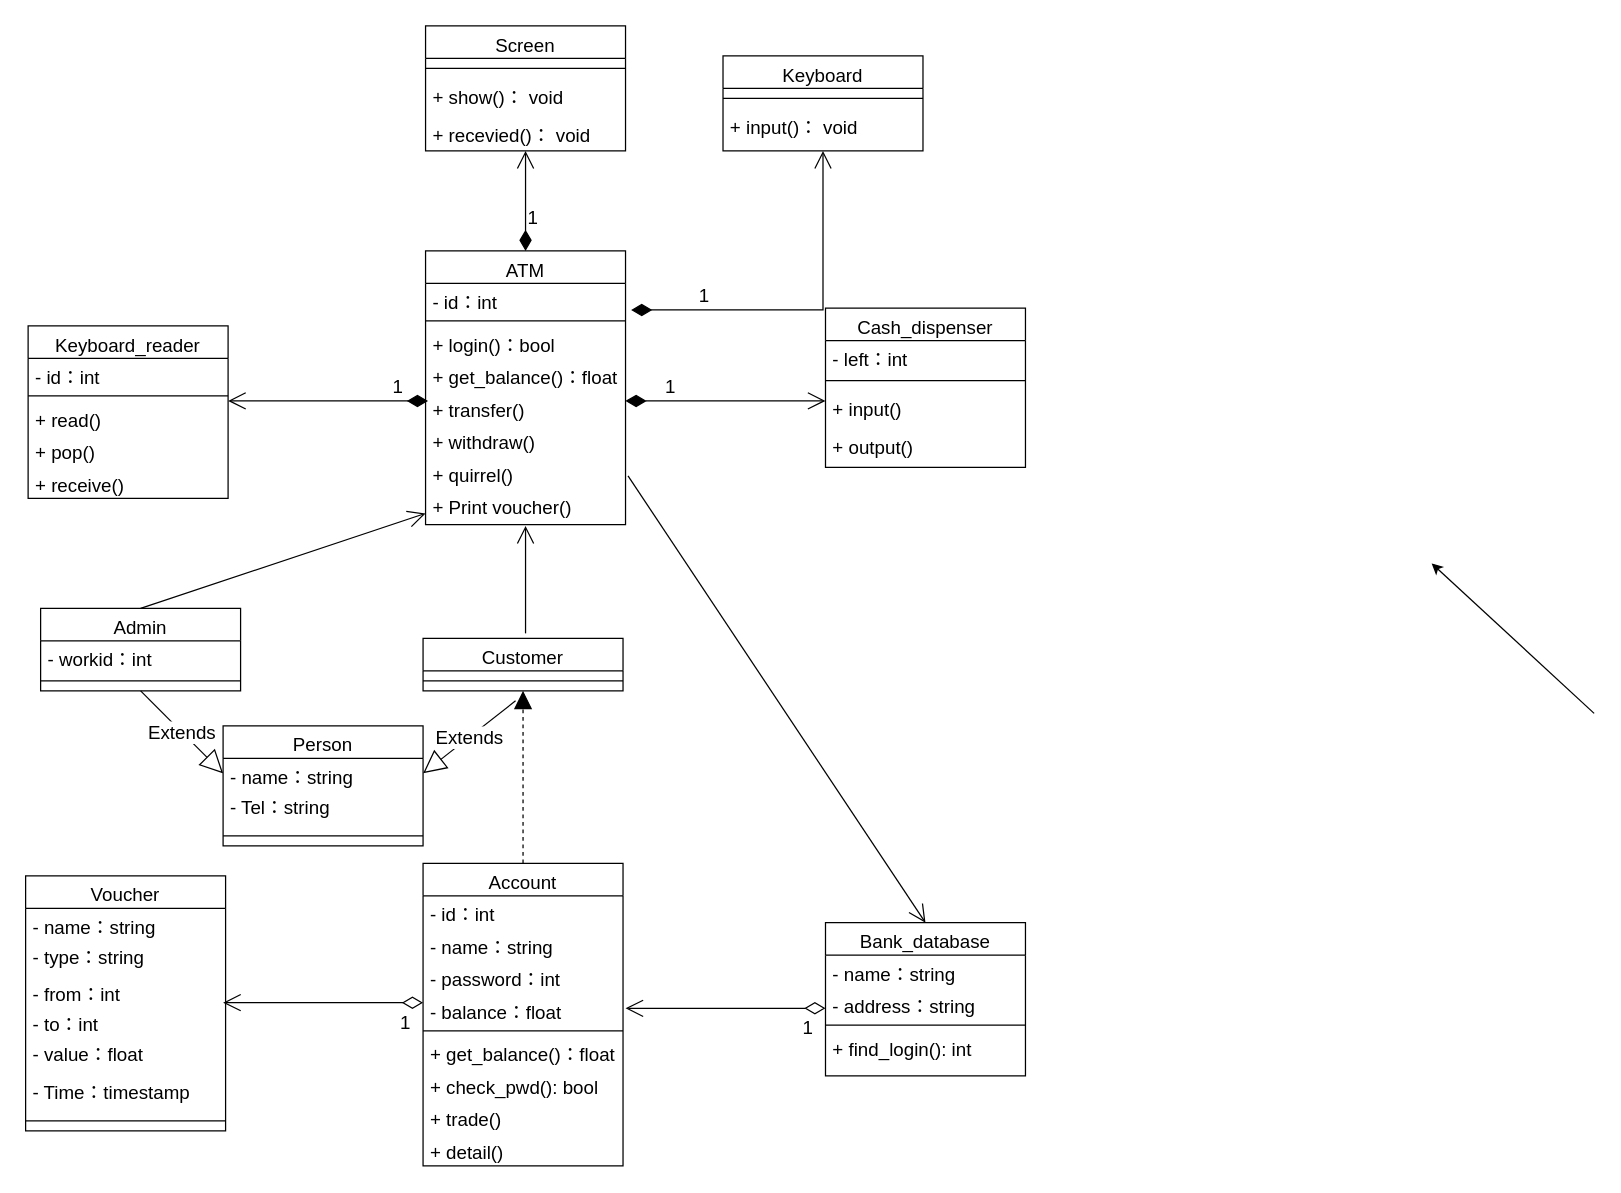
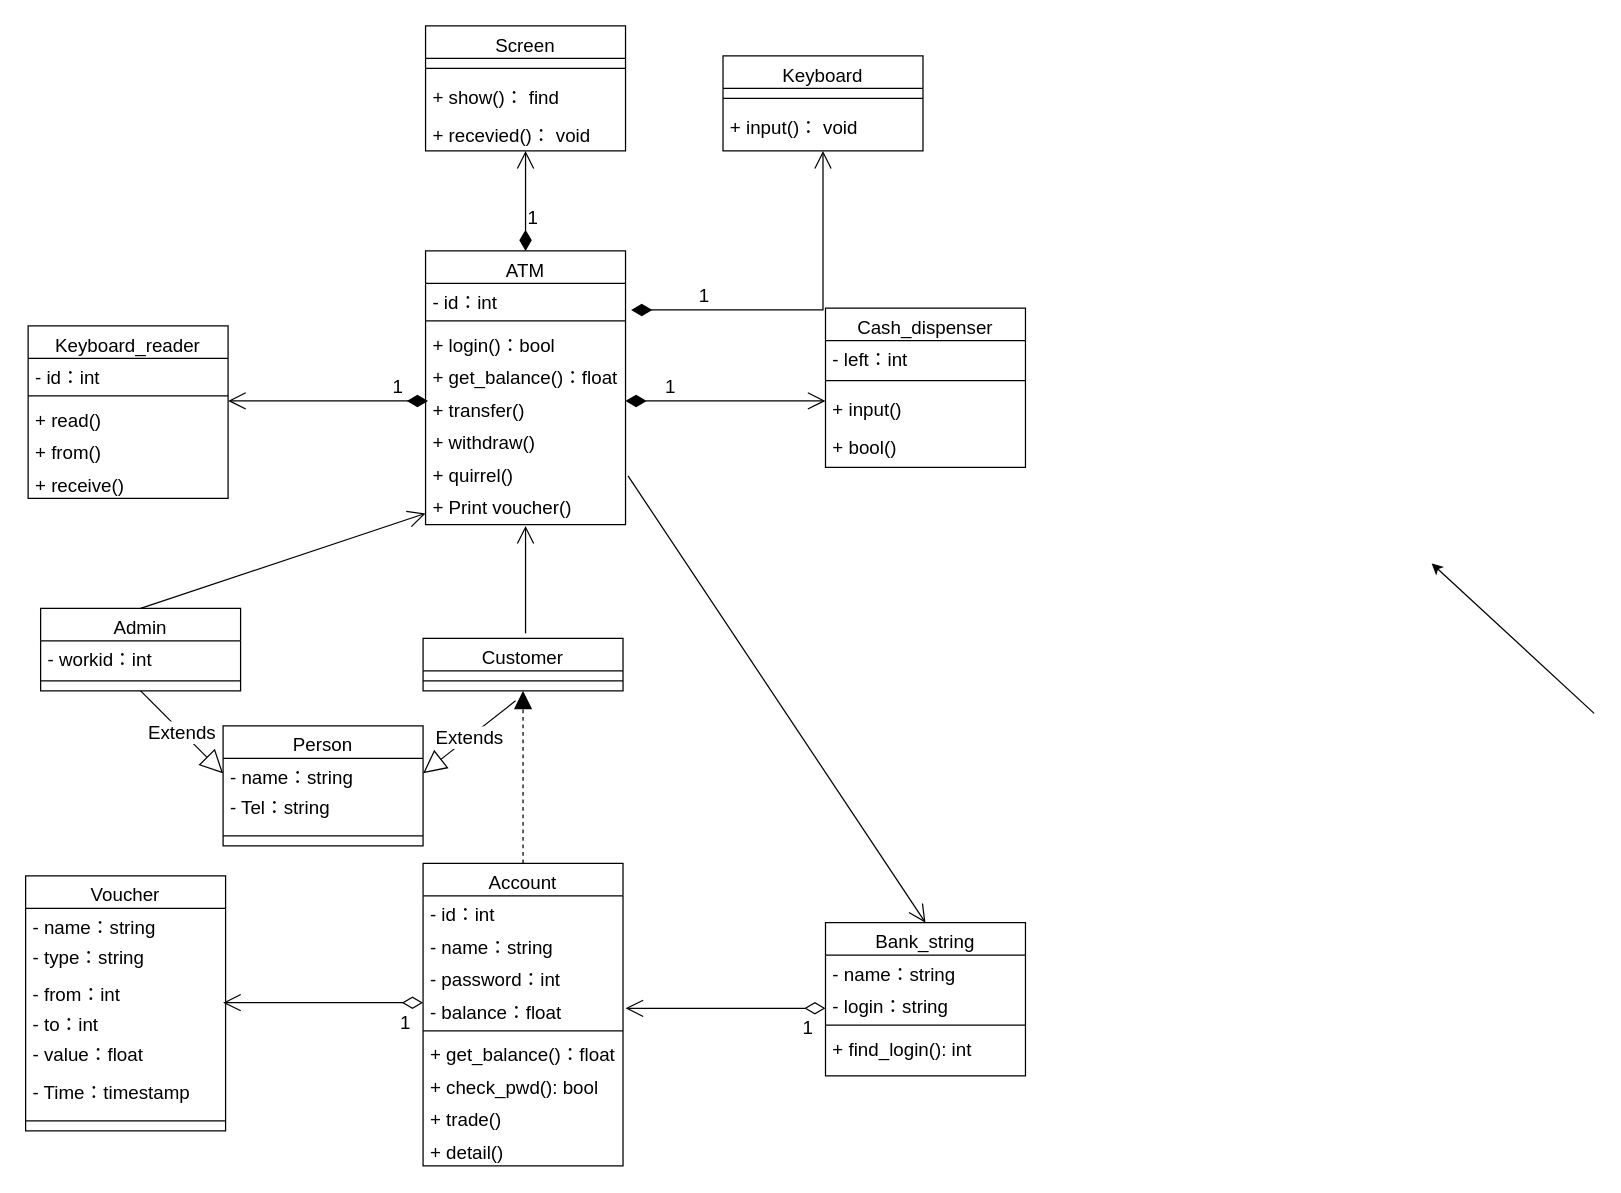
(503, 98) -> (503, 98)
(883, 447) -> (870, 447)
(69, 453) -> (75, 453)
(925, 942) -> (925, 942)
(916, 1007) -> (900, 1007)
